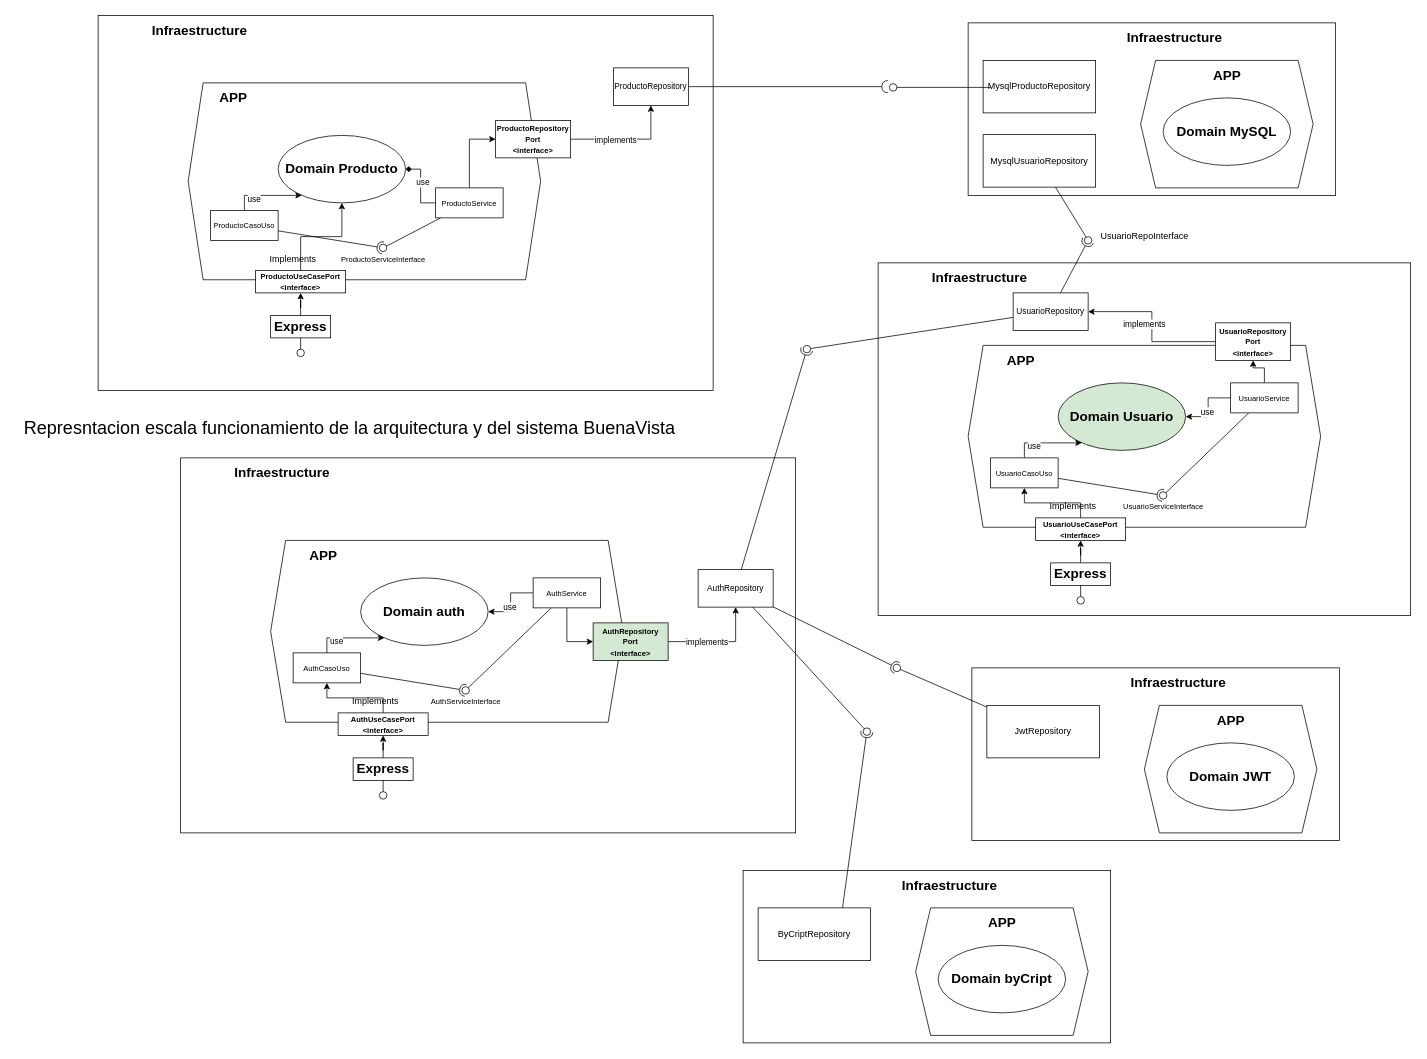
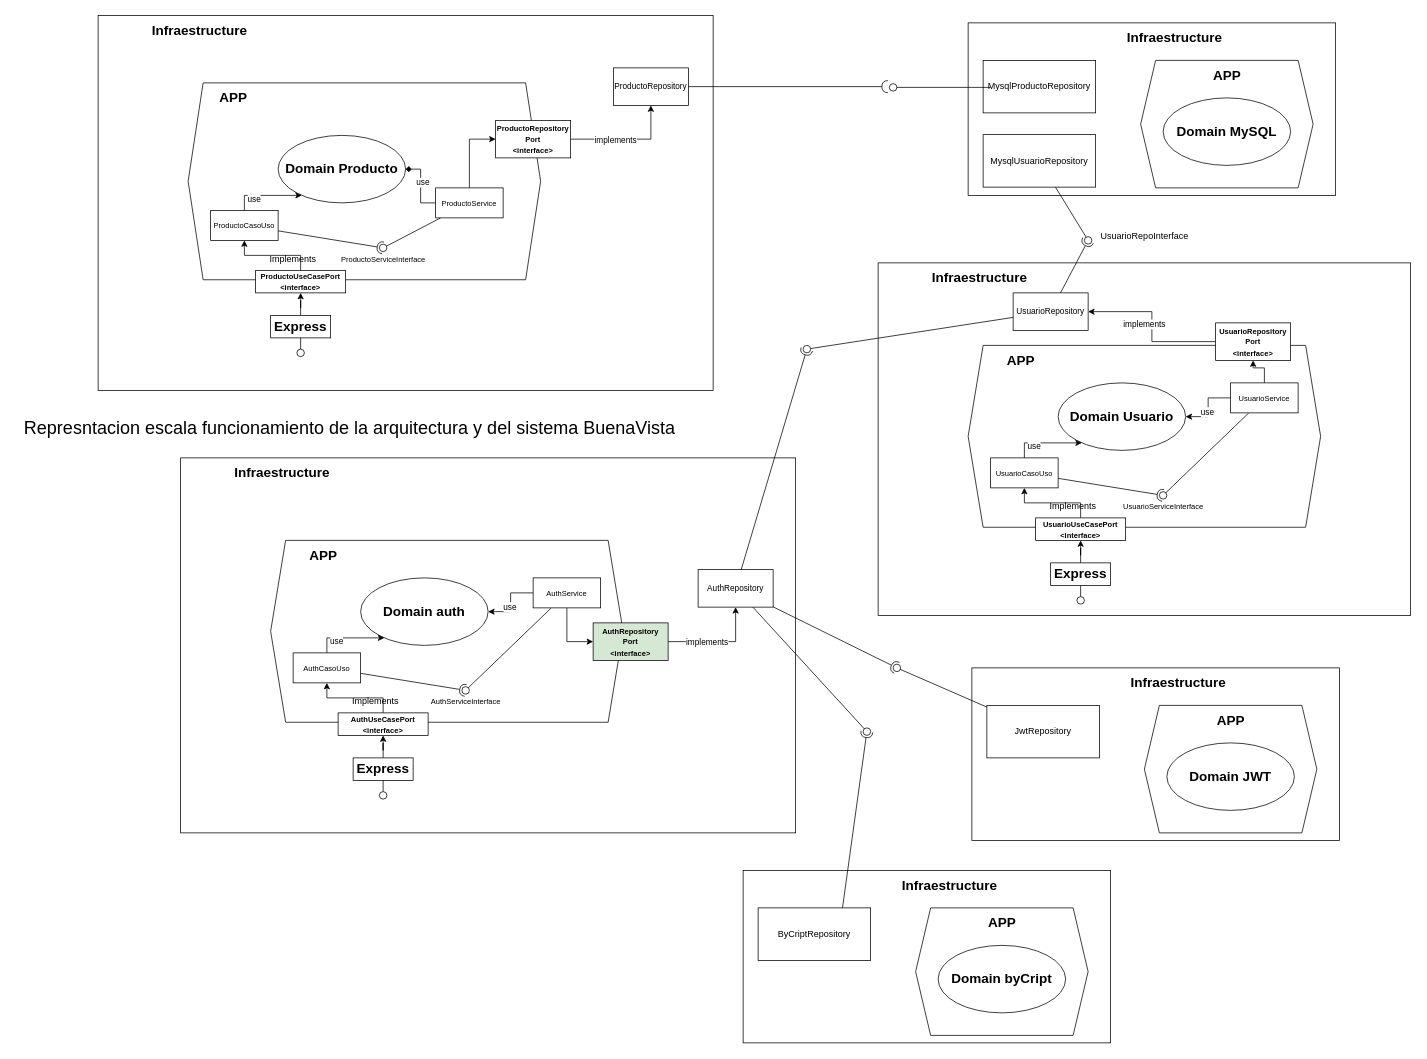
(300, 242) -> (268, 255)
(1122, 417) -> (1122, 417)
